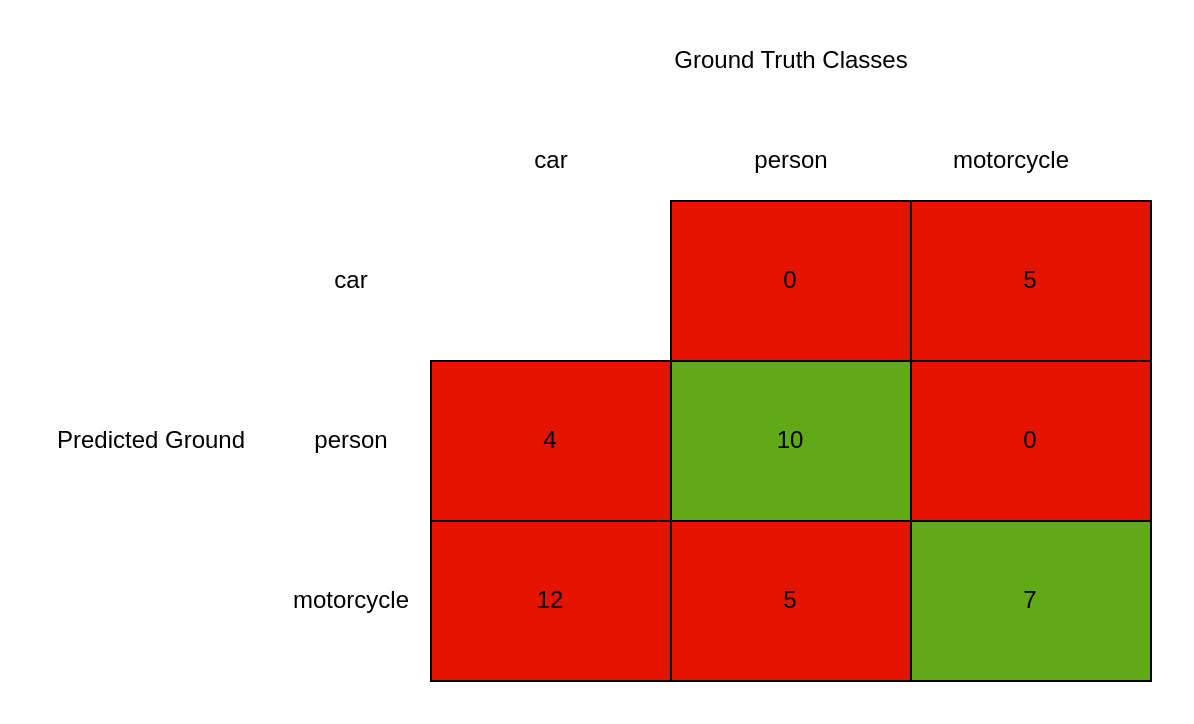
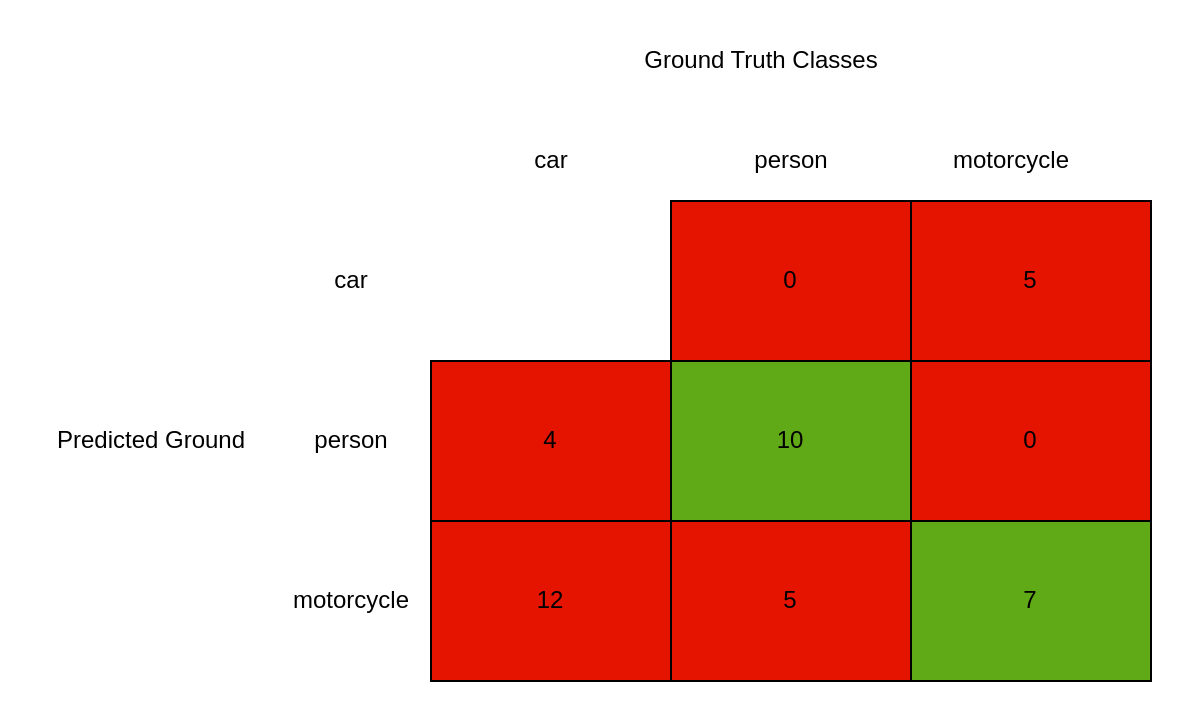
(791, 61) -> (761, 61)
